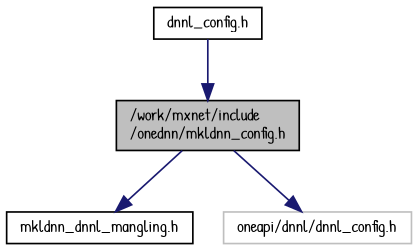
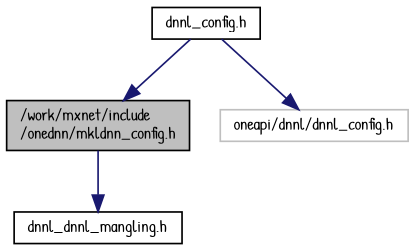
(261, 176) -> (254, 69)
(100, 228) -> (98, 228)
